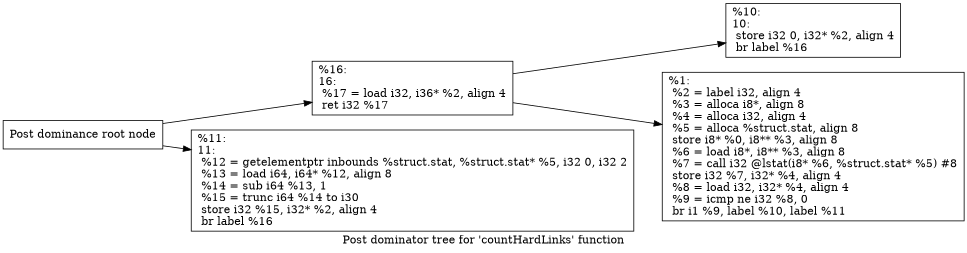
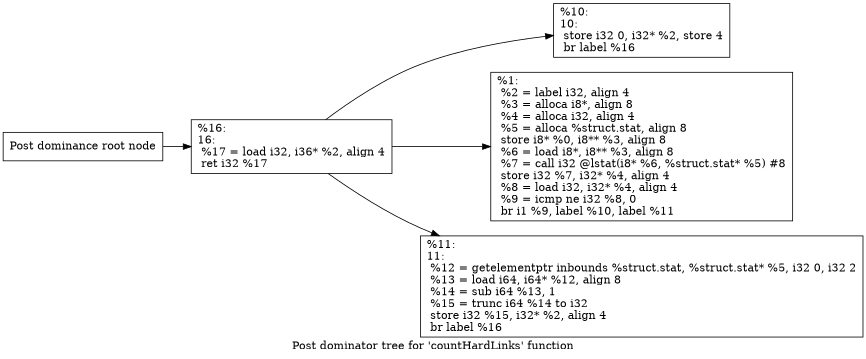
(813, 36) -> (642, 36)
(173, 147) -> (378, 206)
(279, 198) -> (508, 304)
